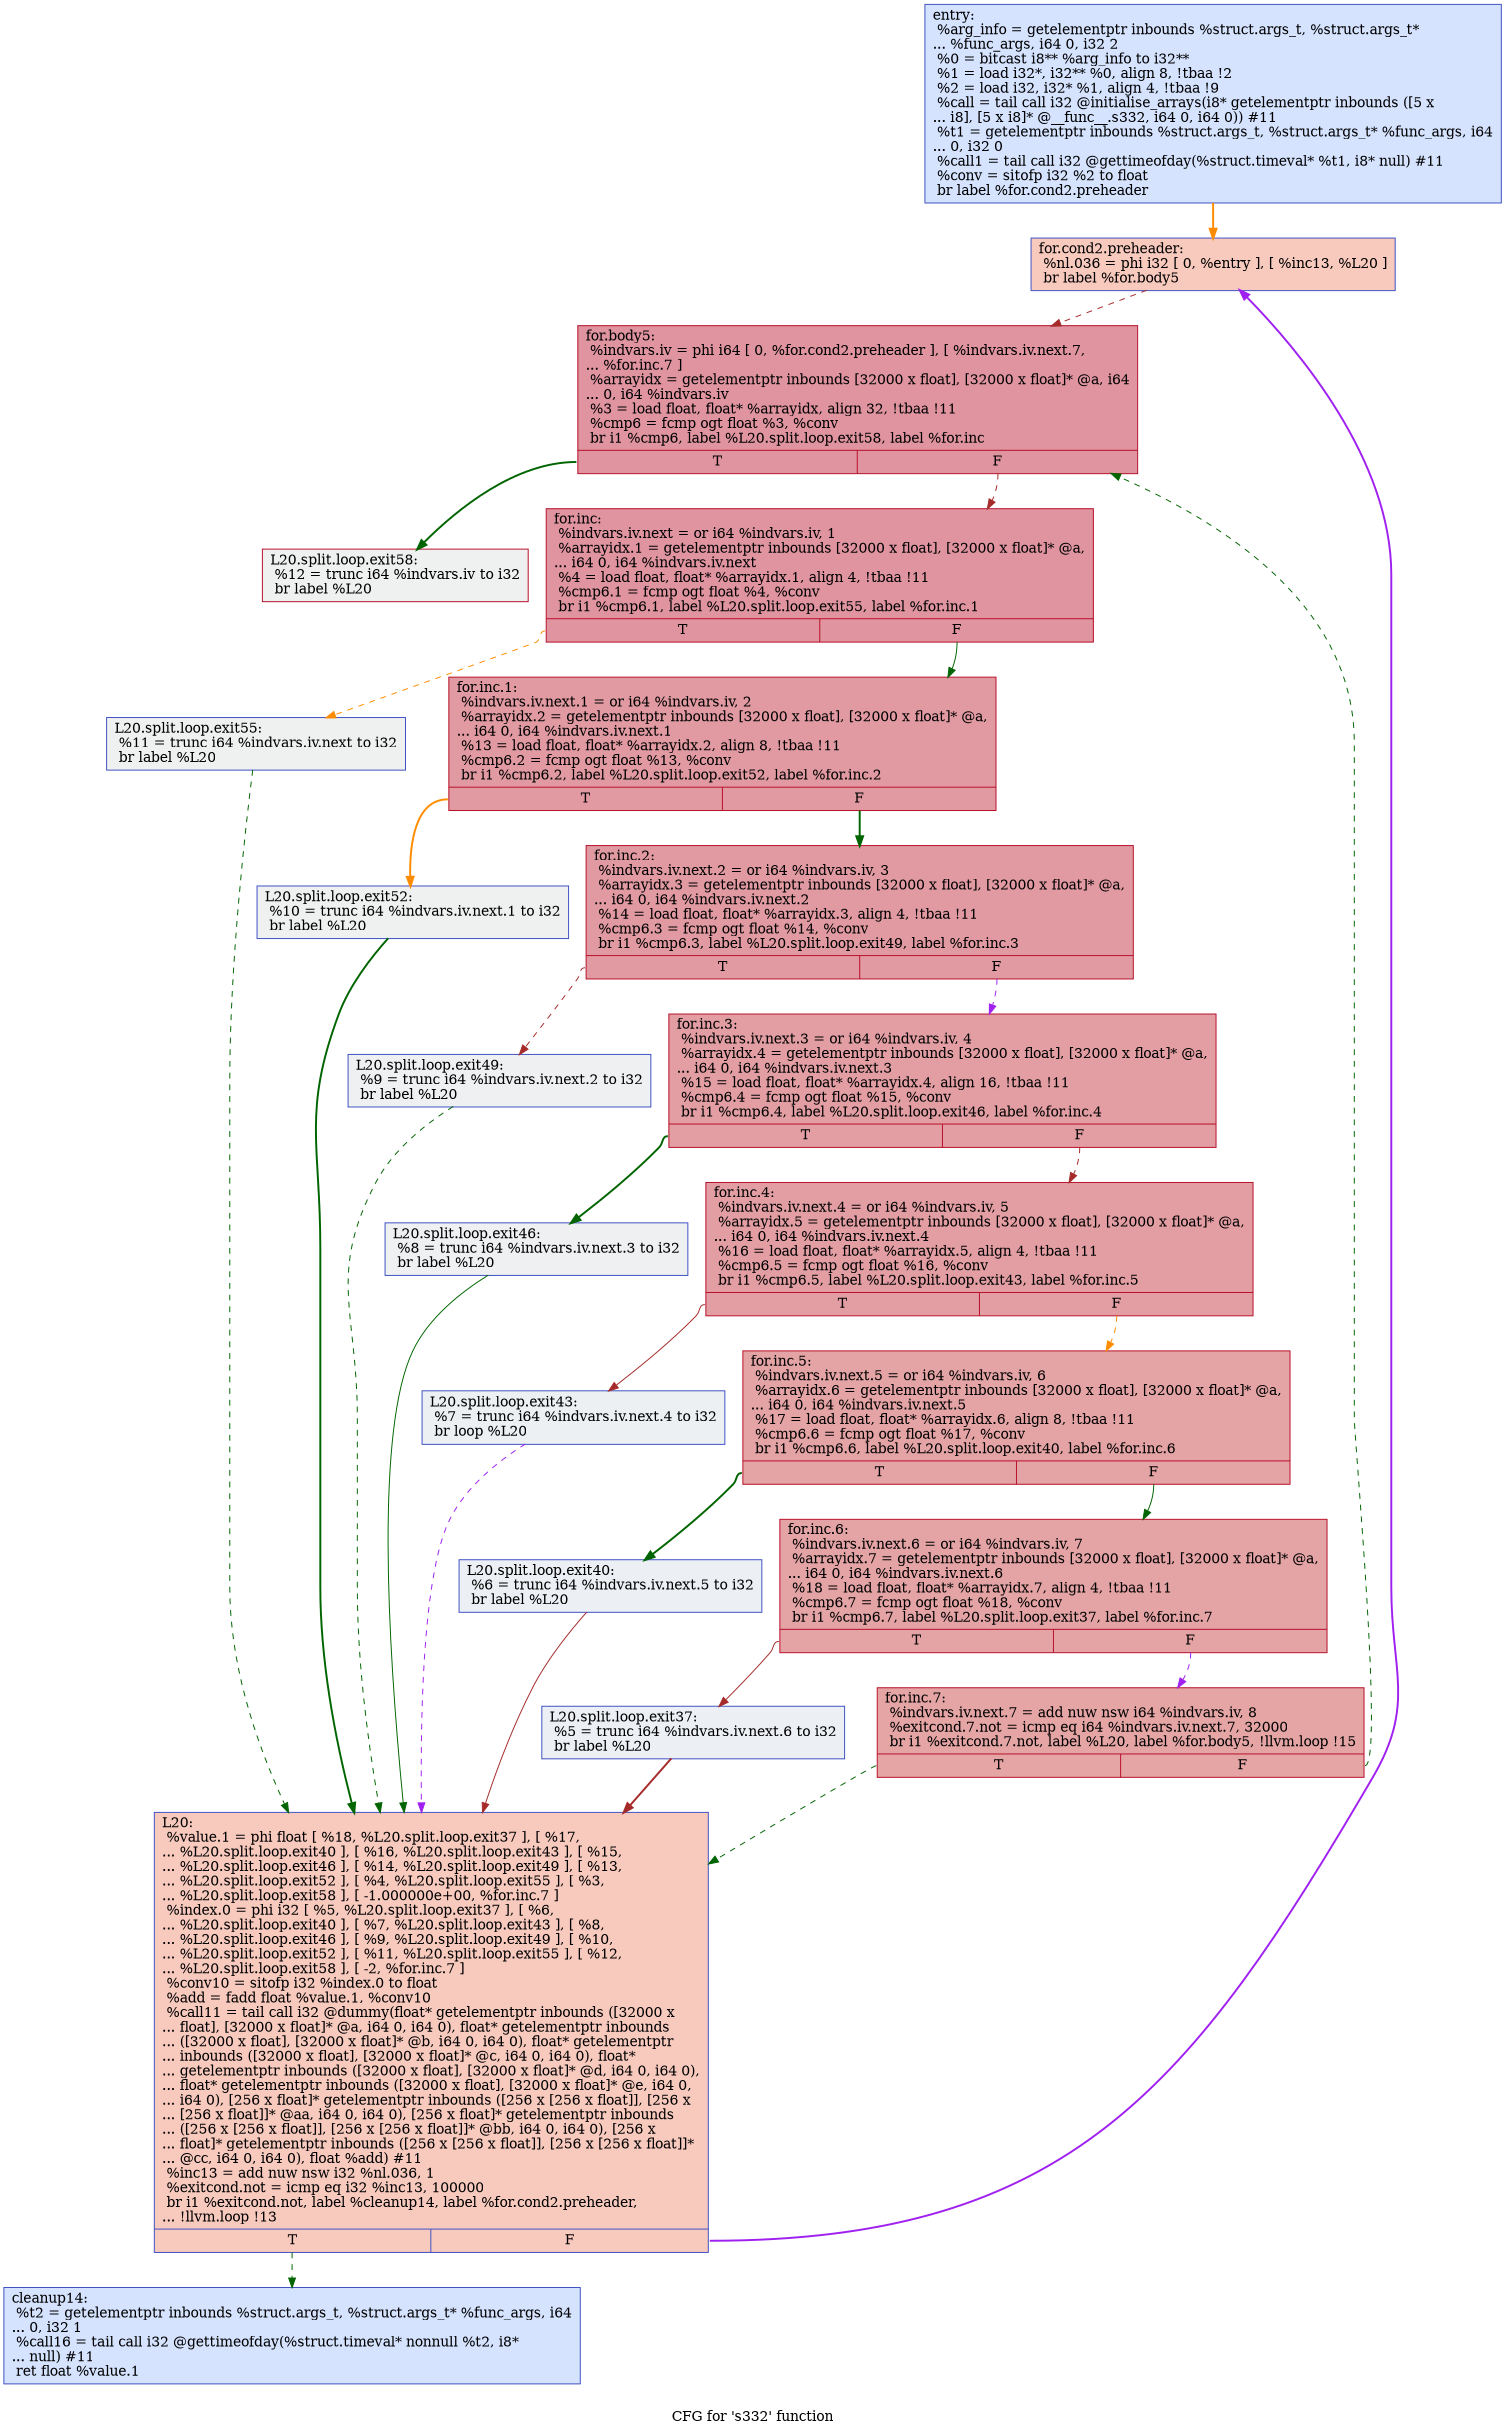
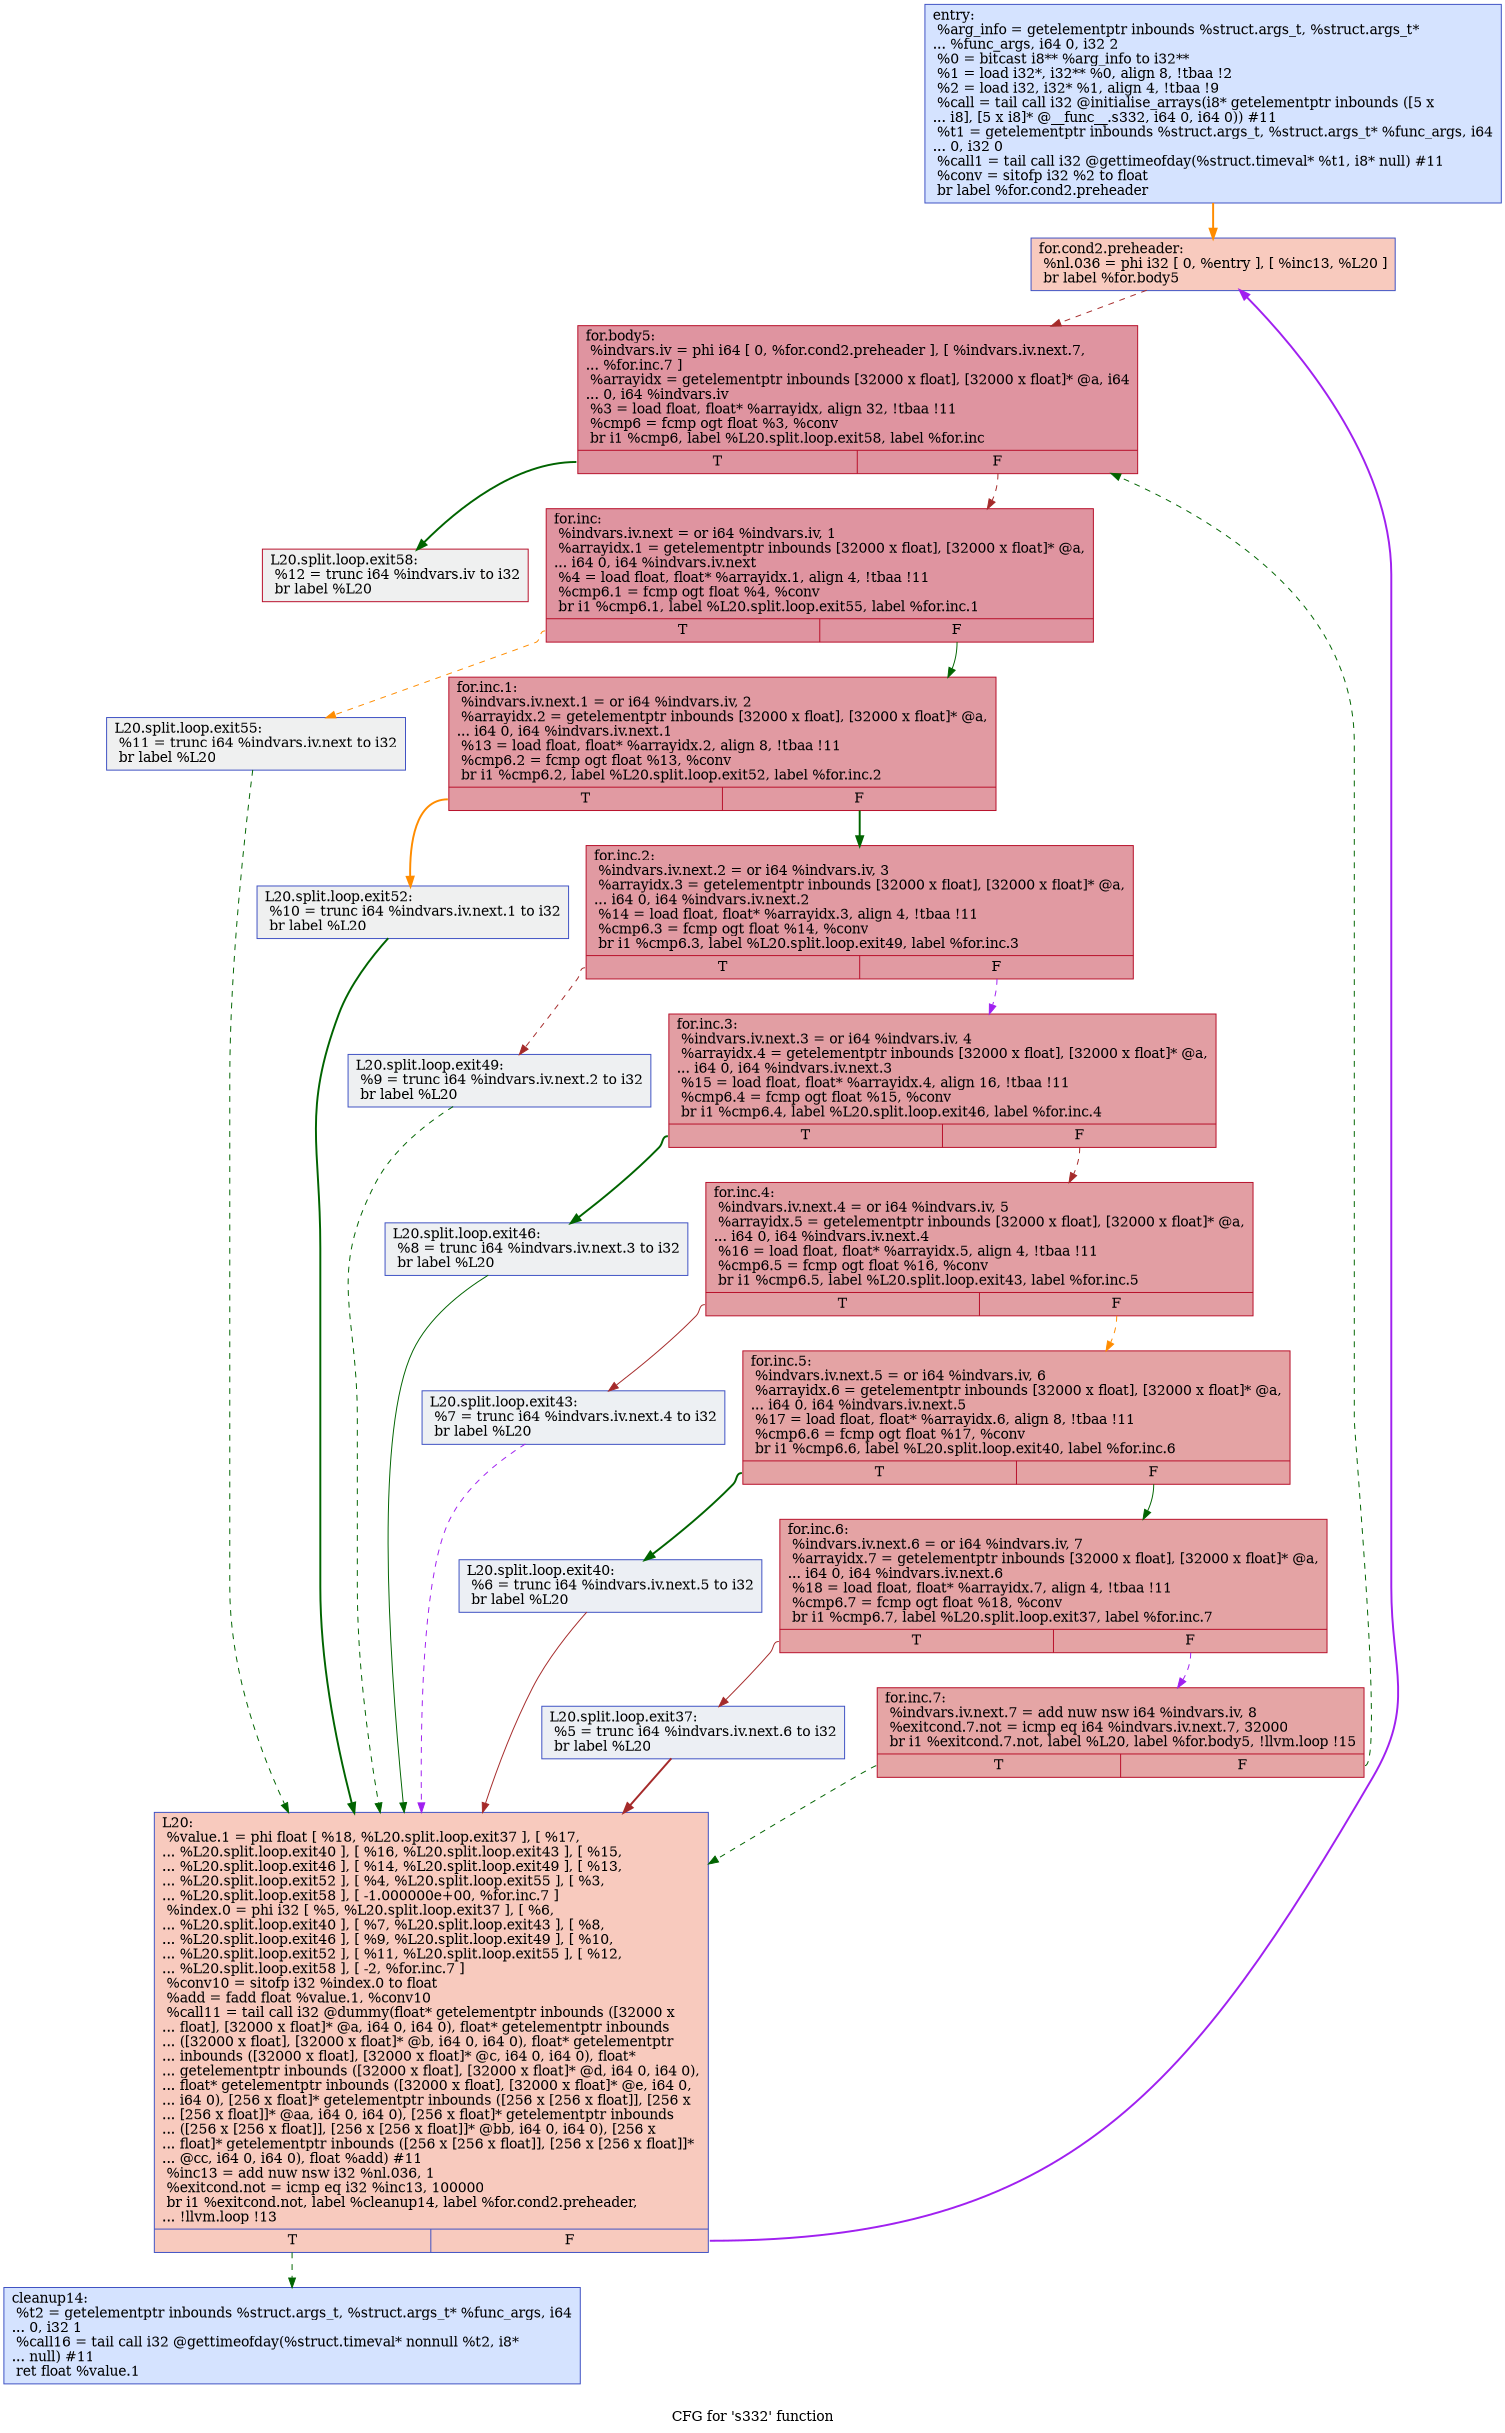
(479, 1432) -> (481, 1432)
